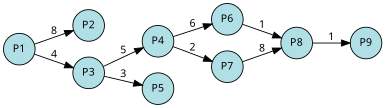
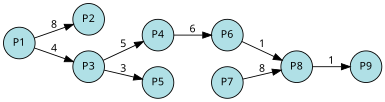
(189, 52) -> none
